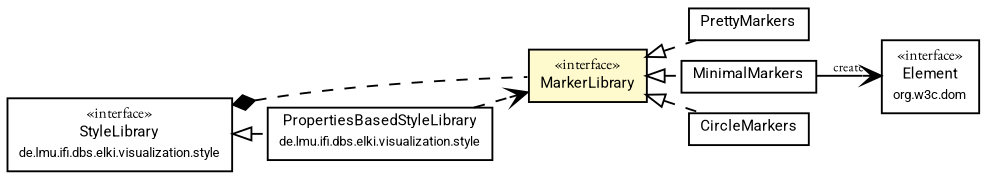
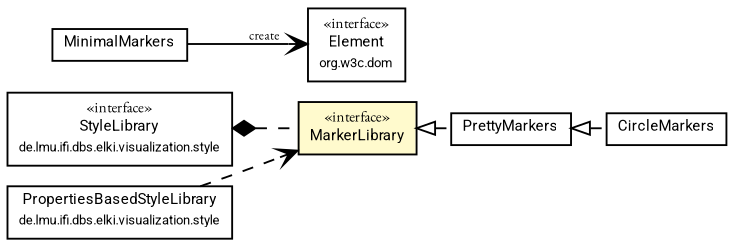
(673, 76) -> none
(682, 107) -> (598, 128)
(259, 134) -> none
